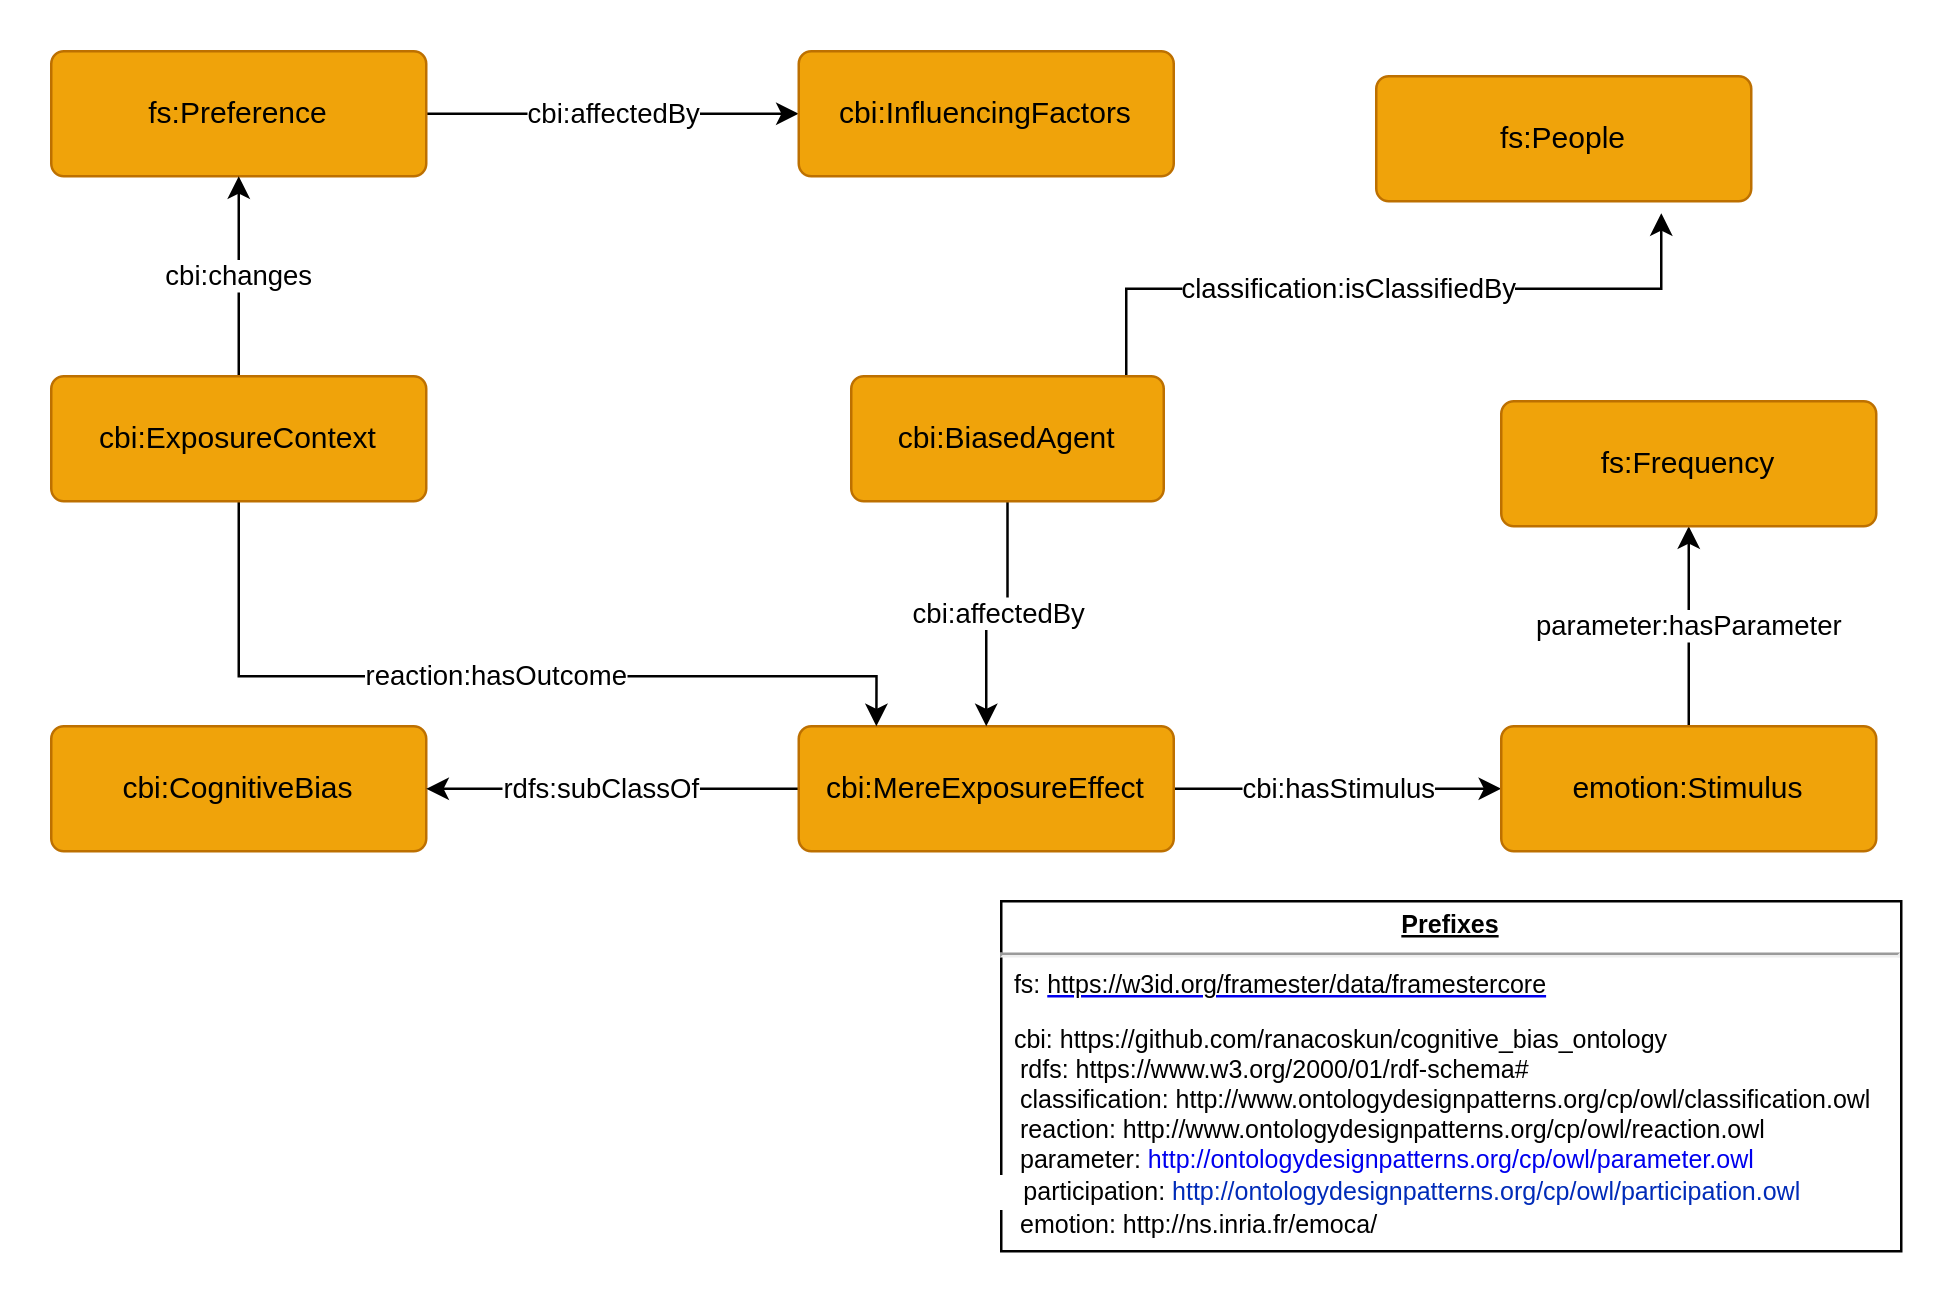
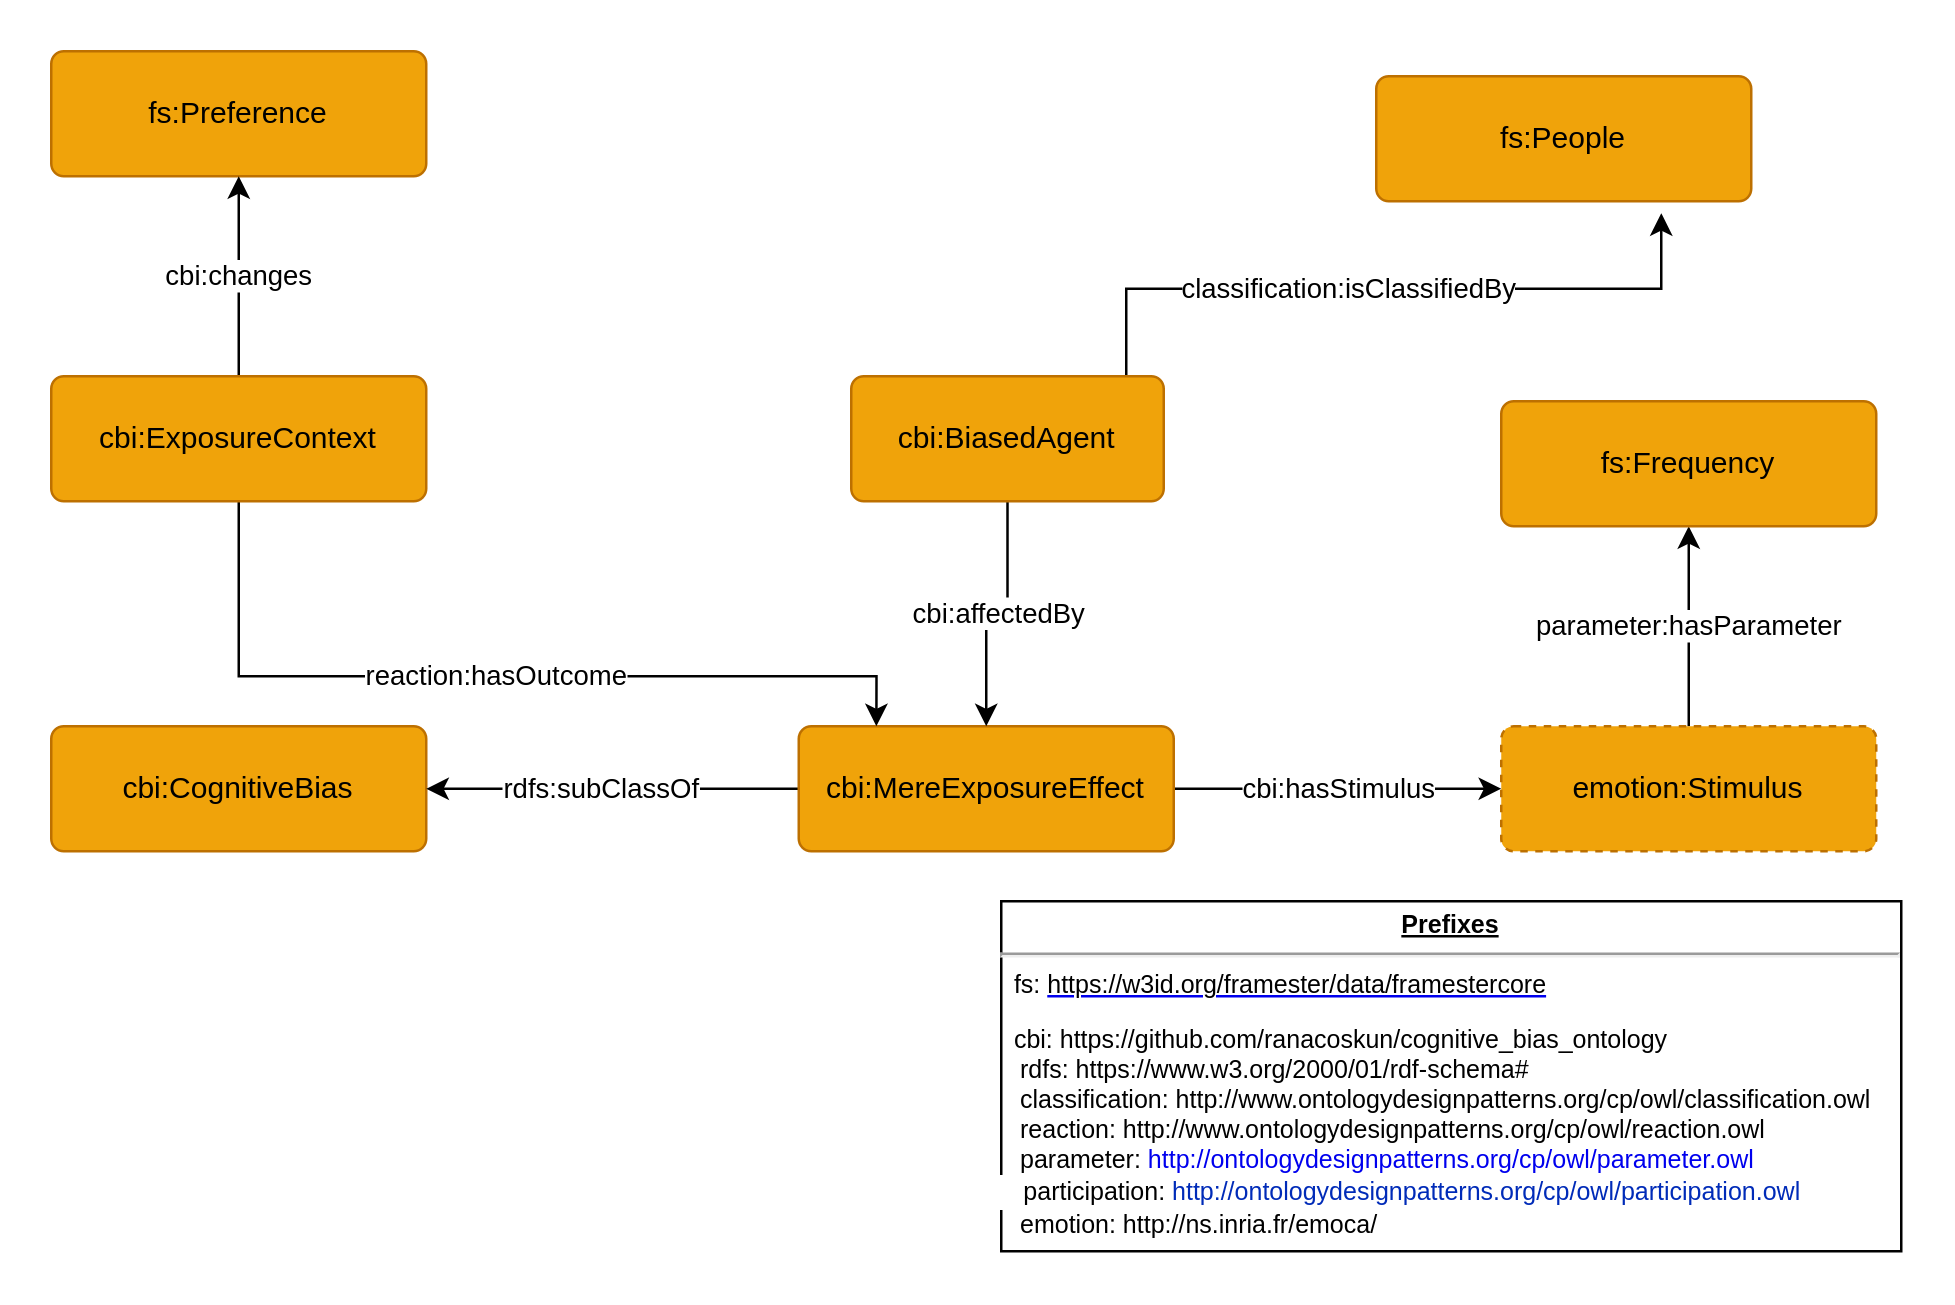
(706, 114) -> none
(986, 114) -> none
(1689, 789) -> (1689, 789)
